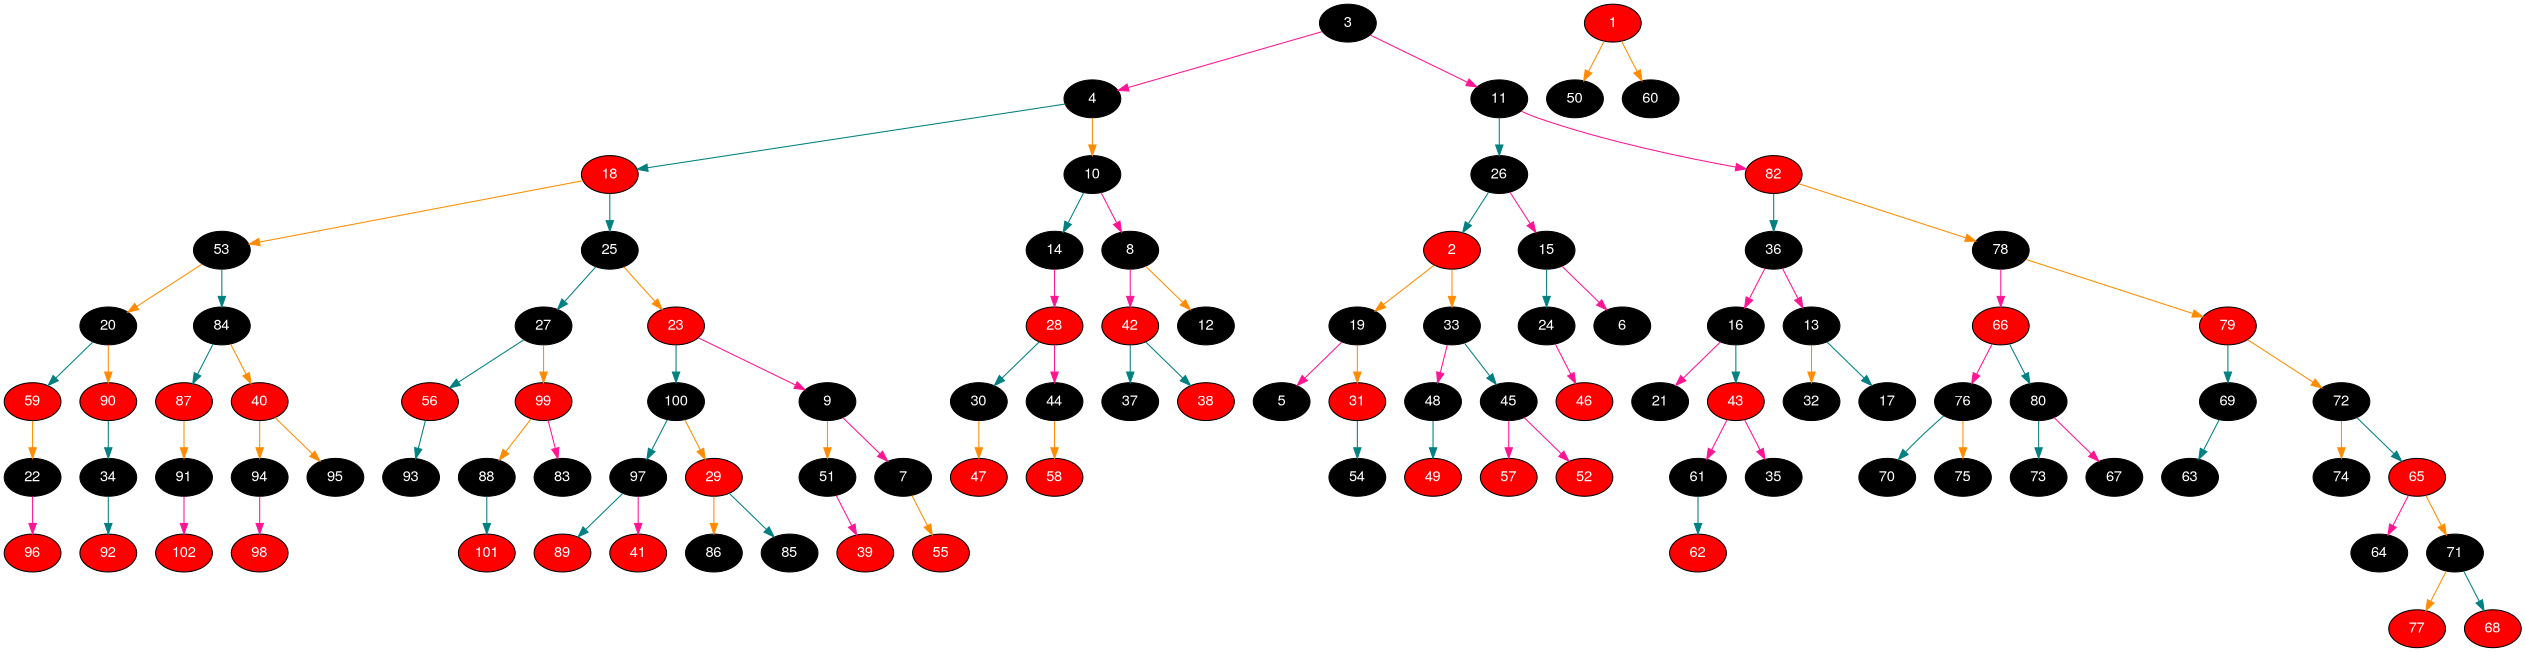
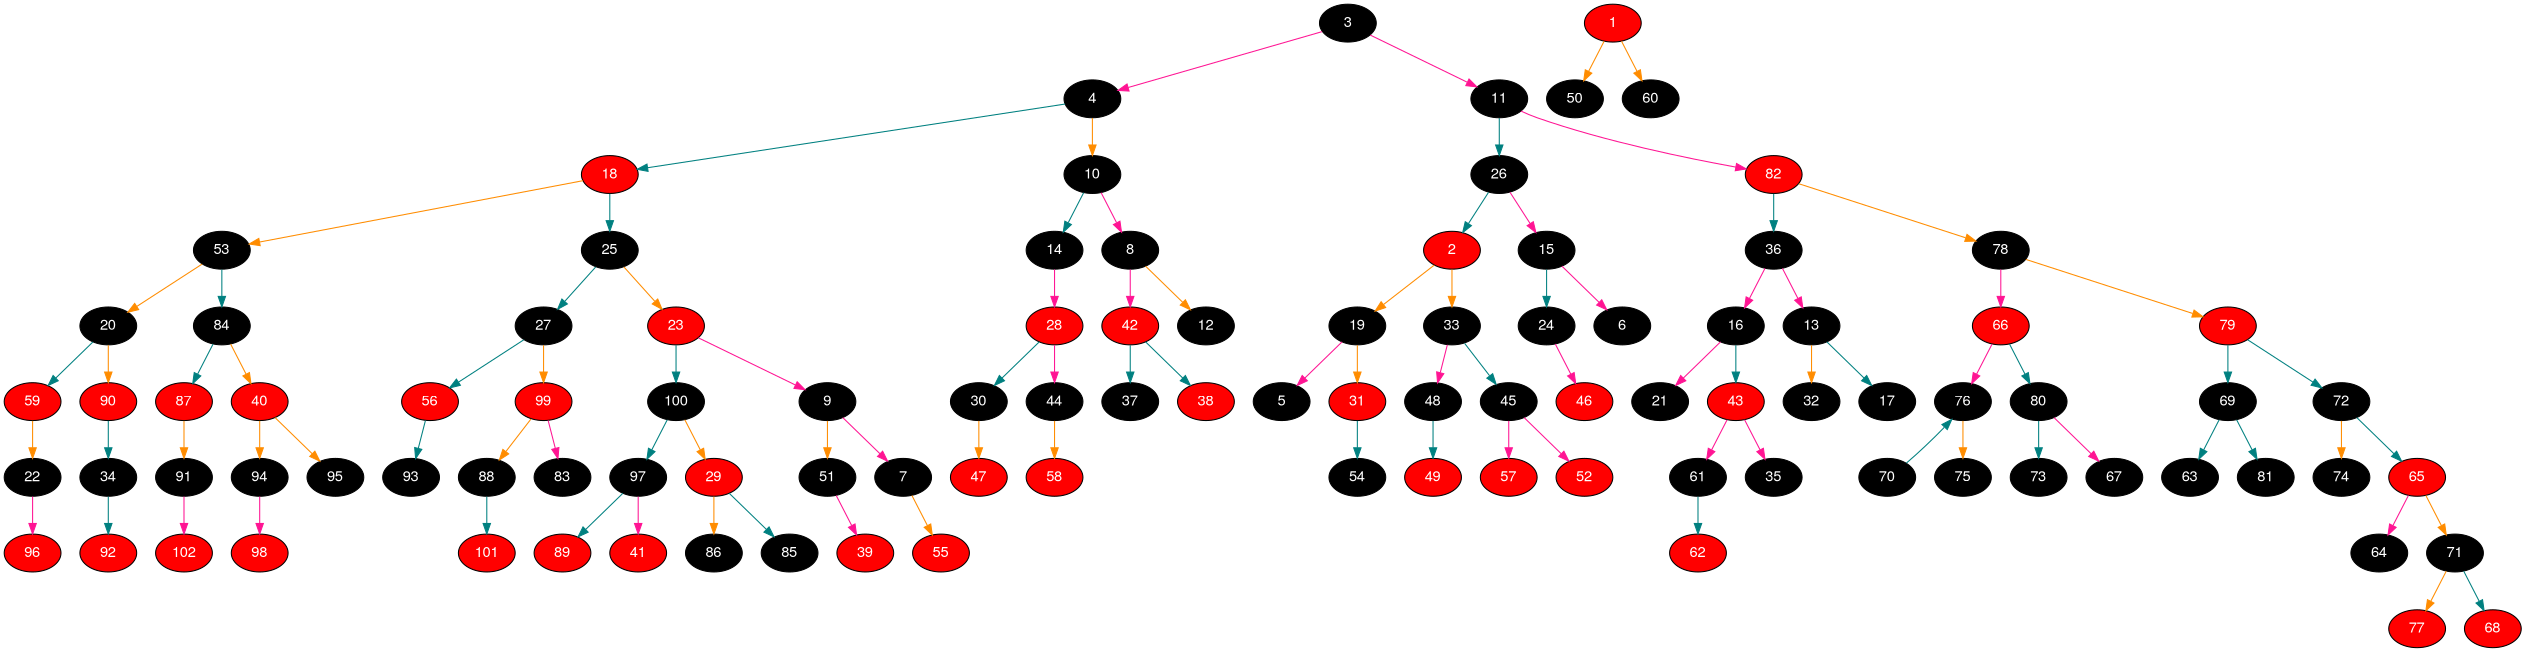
(2280, 361) -> (2280, 361)
(1924, 433) -> (1926, 446)
none -> (2266, 477)
